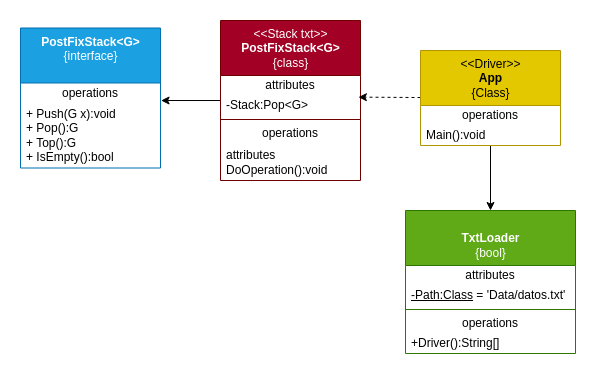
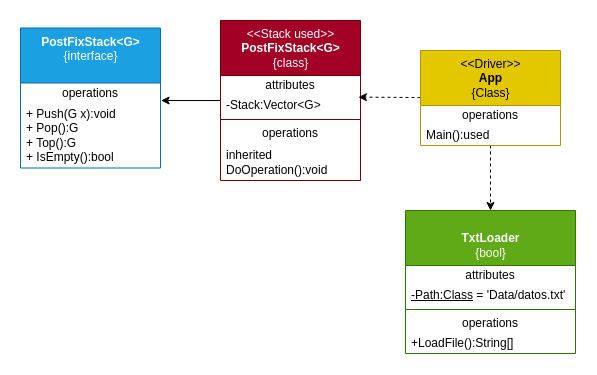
(291, 49) -> (291, 49)
(269, 106) -> (279, 106)
(459, 136) -> (460, 136)
(282, 163) -> (282, 163)
(491, 175) -> (491, 175)
(467, 344) -> (472, 344)
